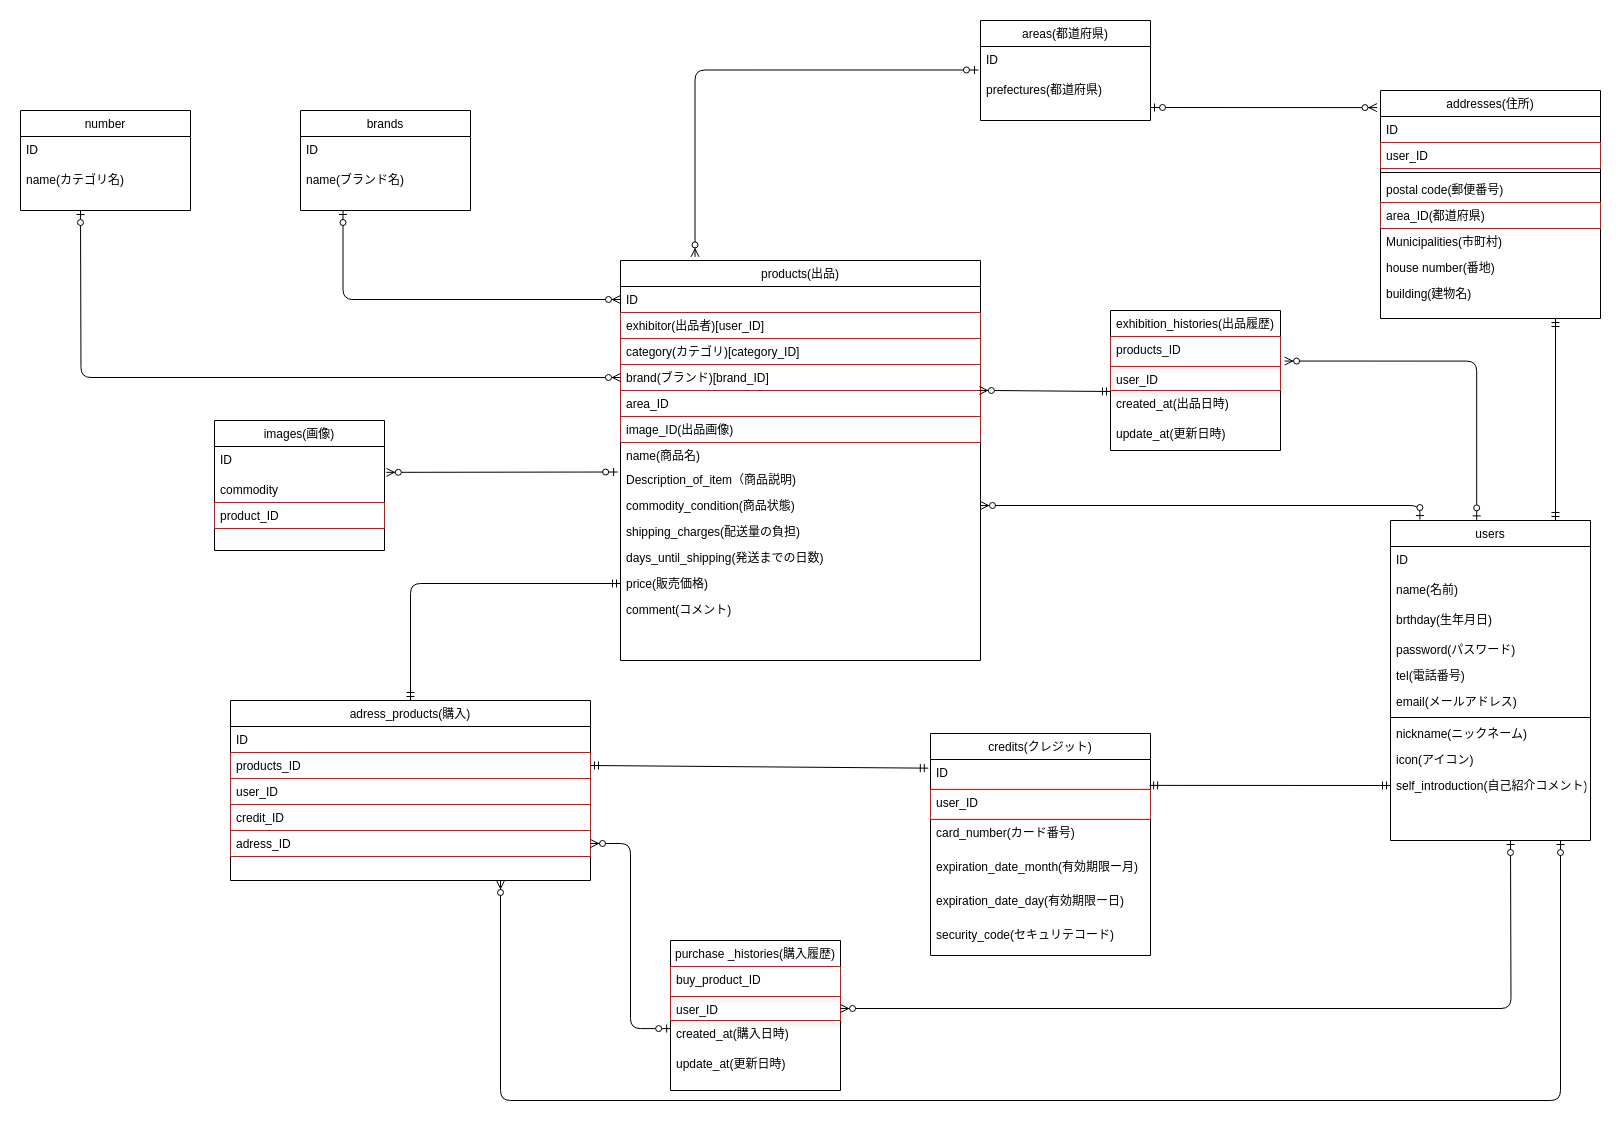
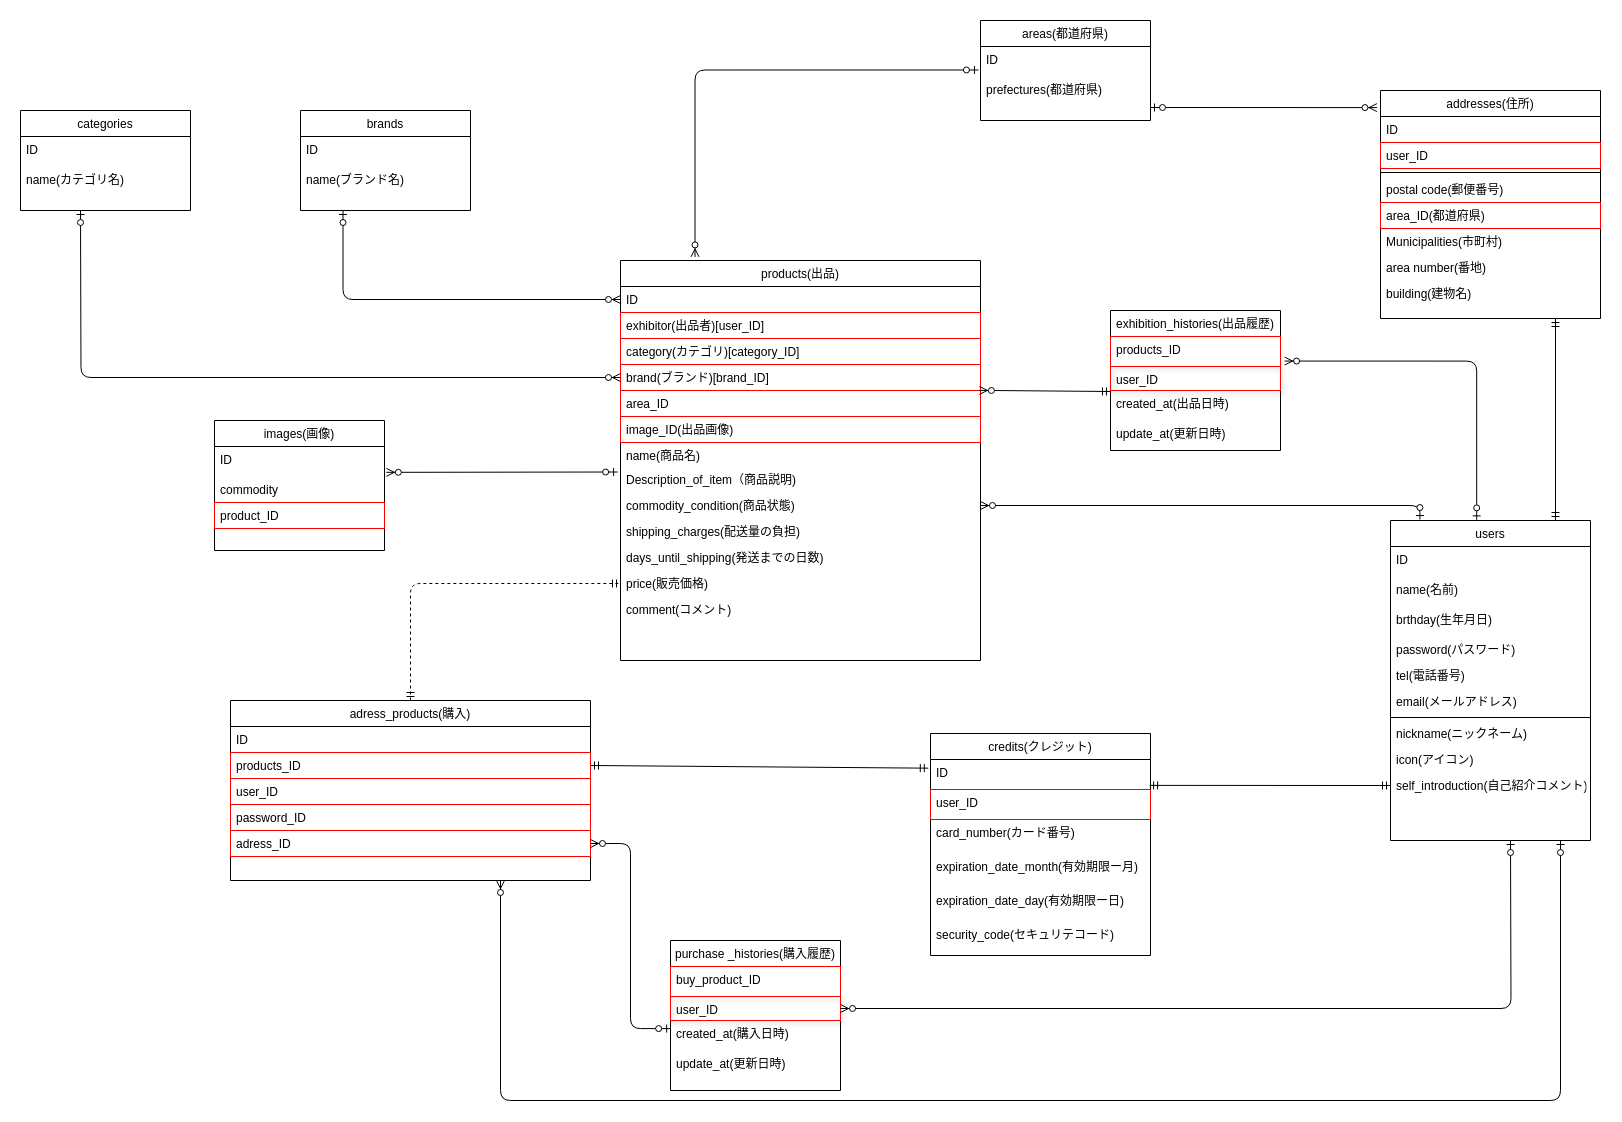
(105, 124) -> (105, 124)
(1443, 268) -> (1440, 268)
(462, 584) -> (462, 584)
(265, 818) -> (273, 818)
